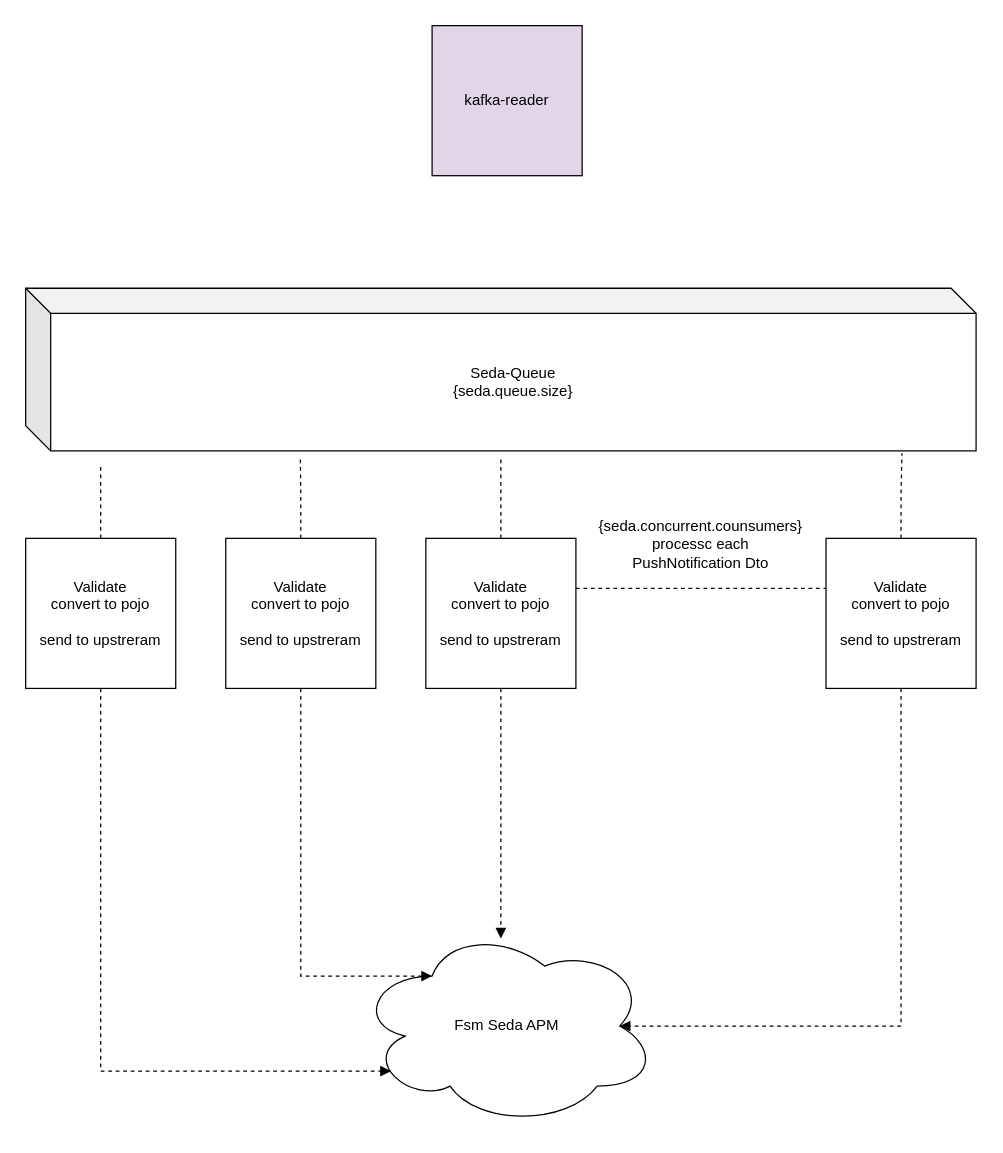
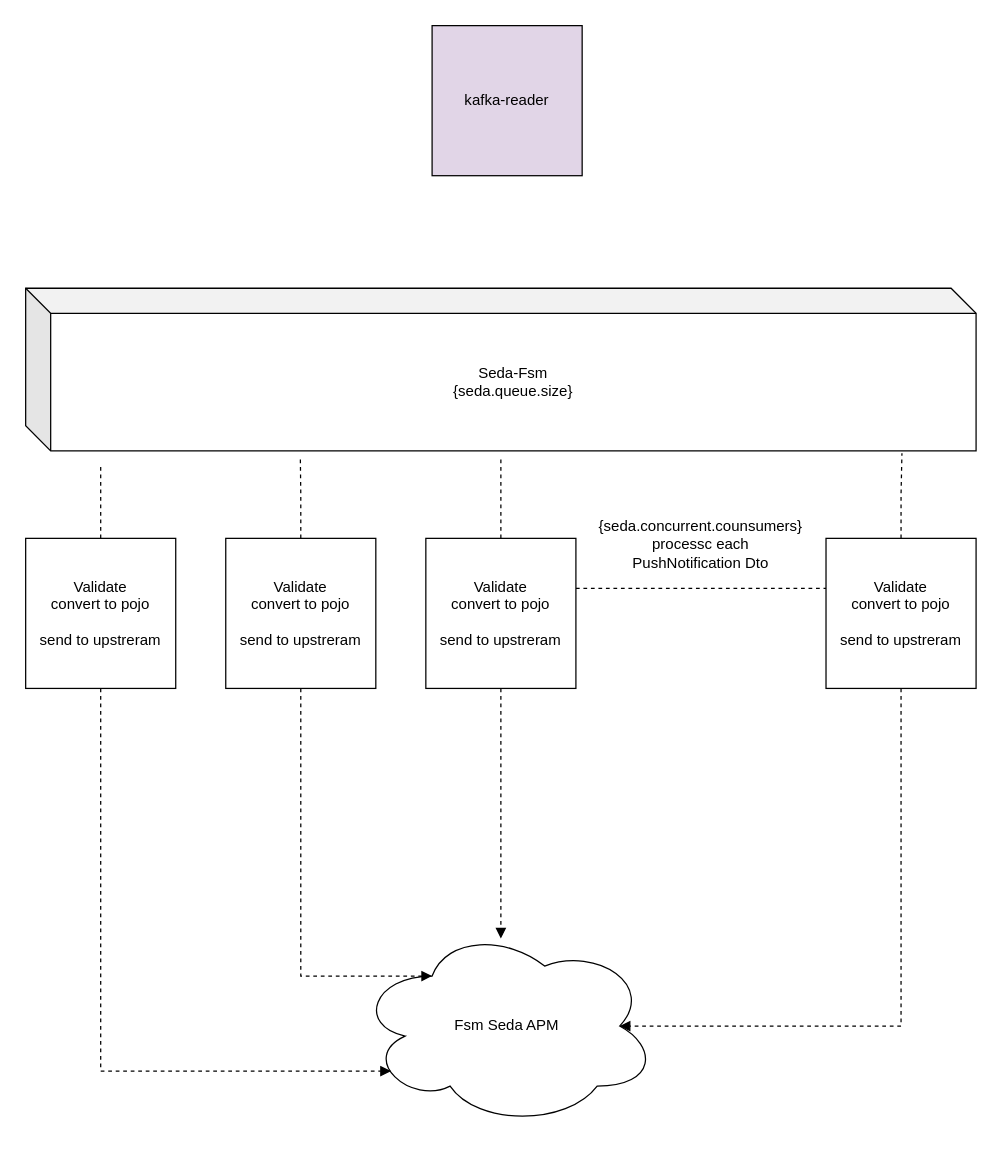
(513, 382) -> (513, 382)
